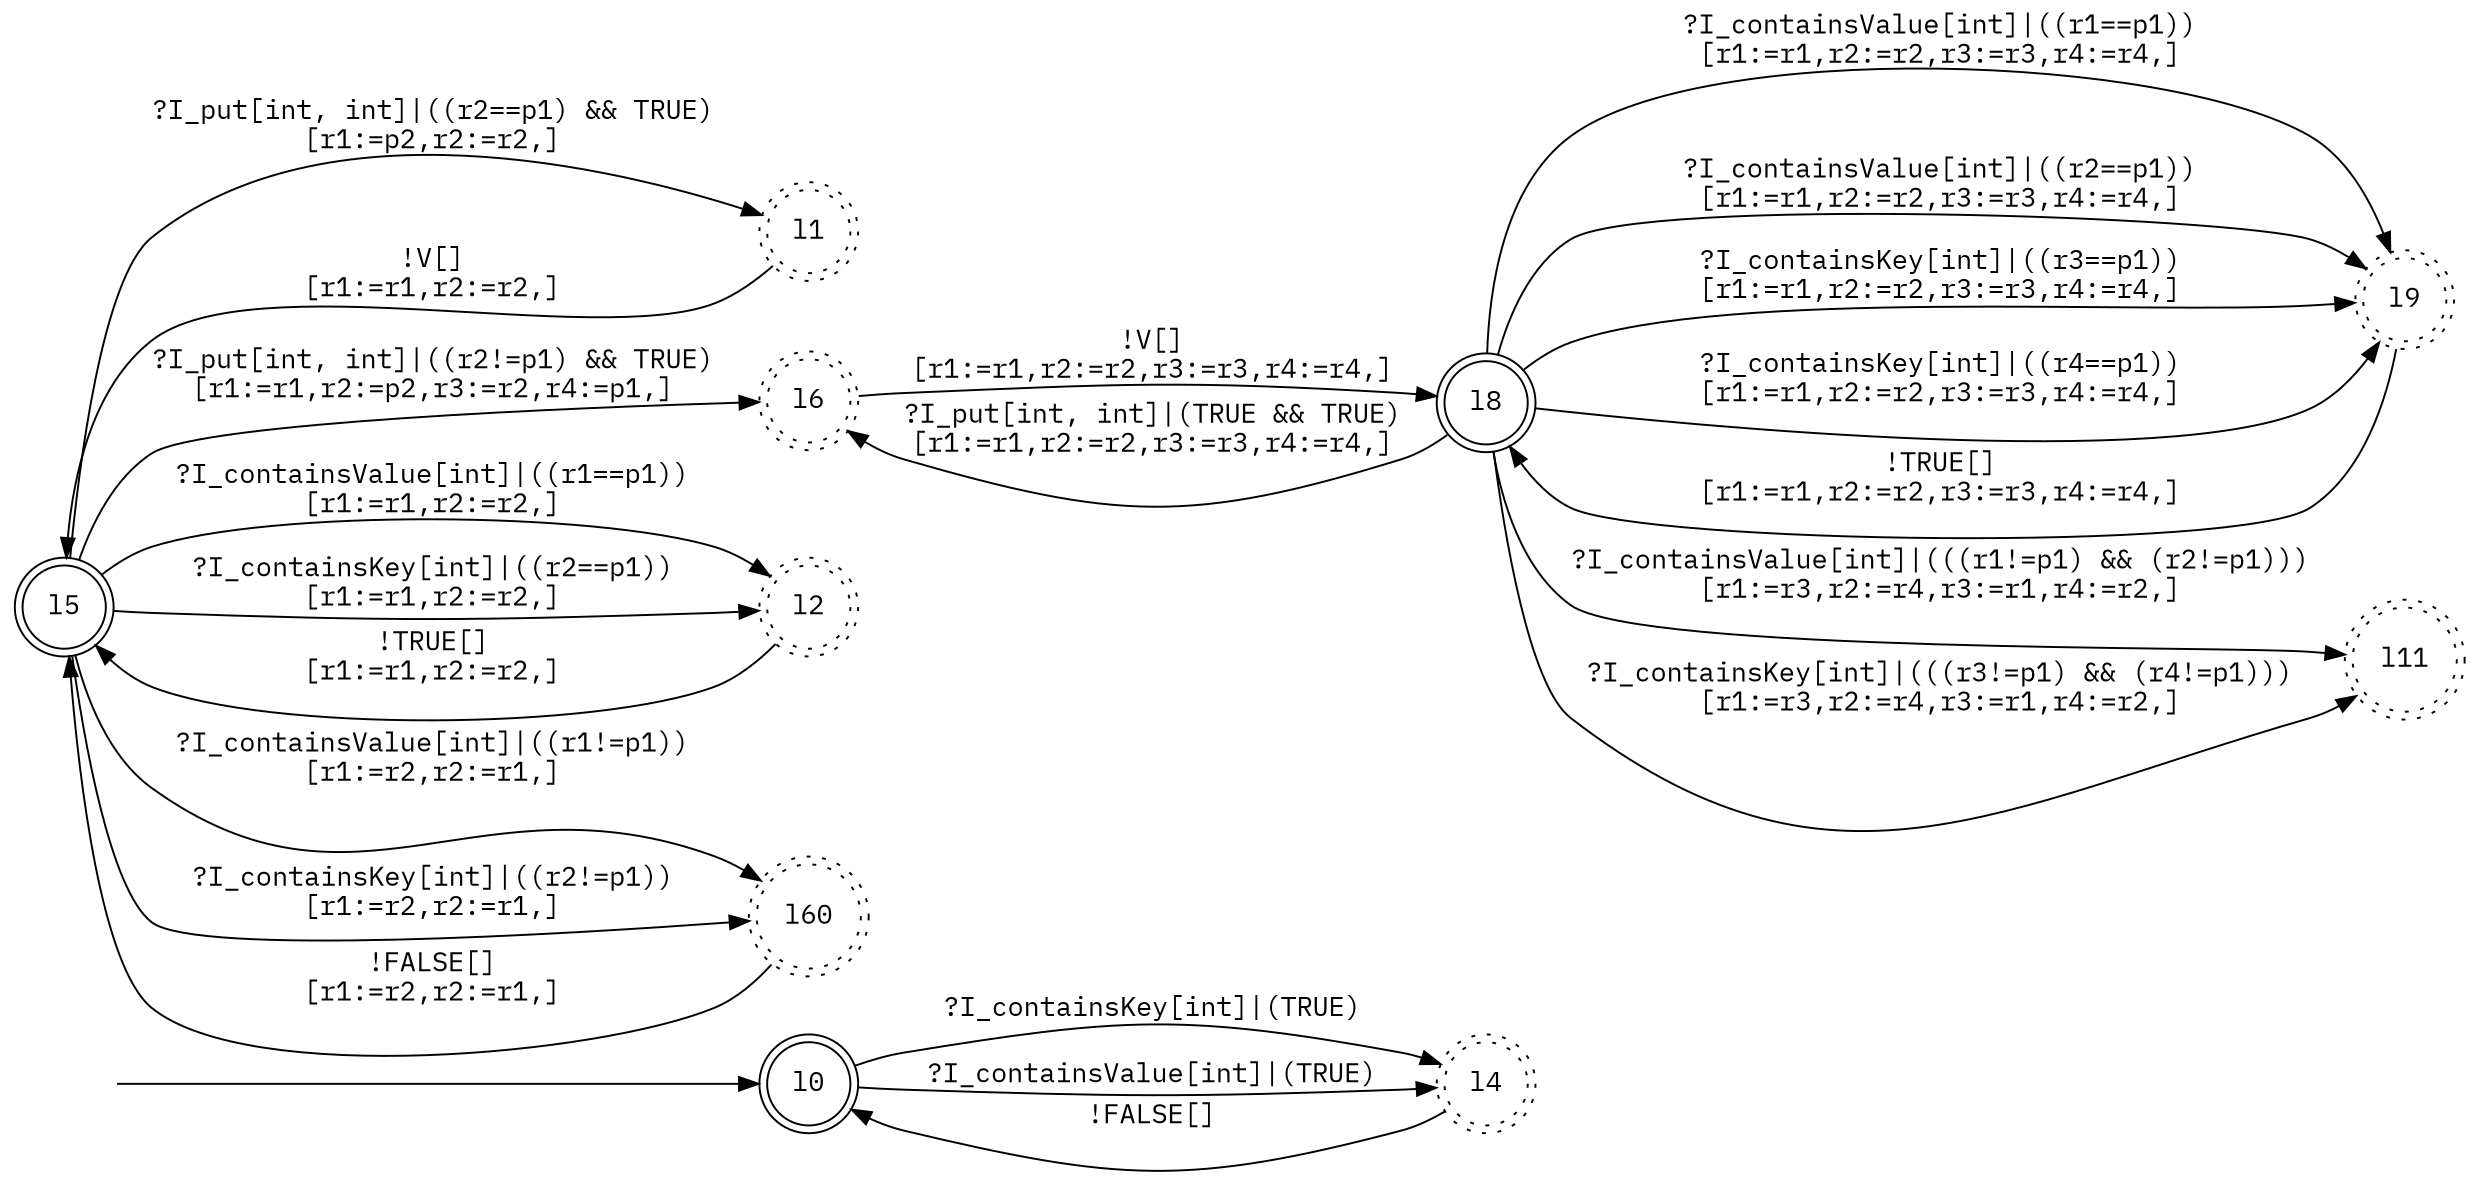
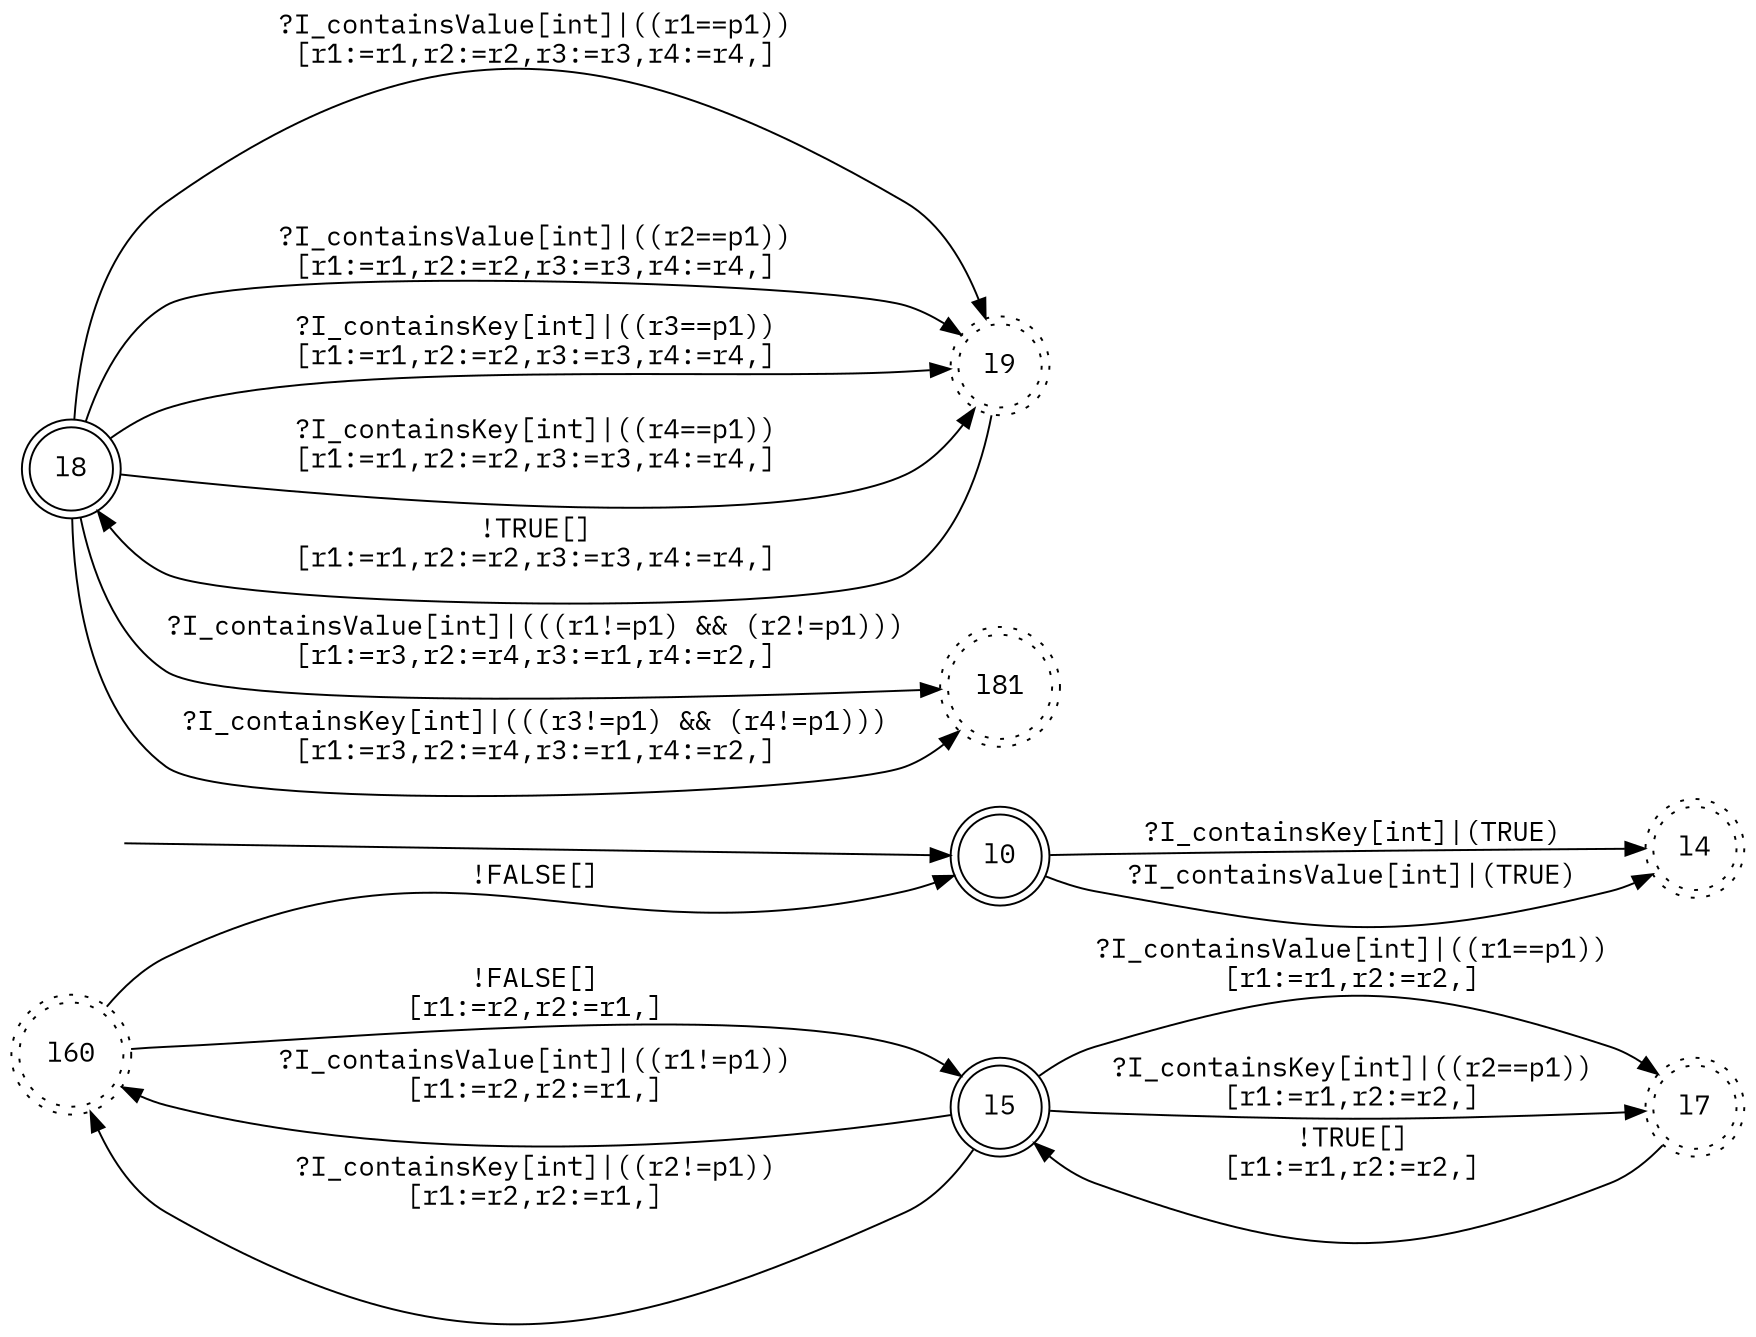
(809, 232) -> none
(809, 401) -> none
(809, 607) -> (1695, 1107)
(2405, 660) -> (1000, 687)
(1158, 1171) -> (508, 897)
